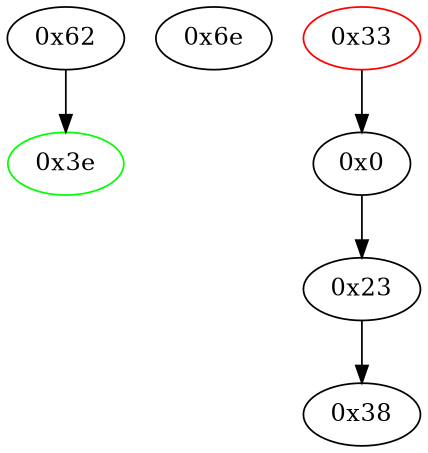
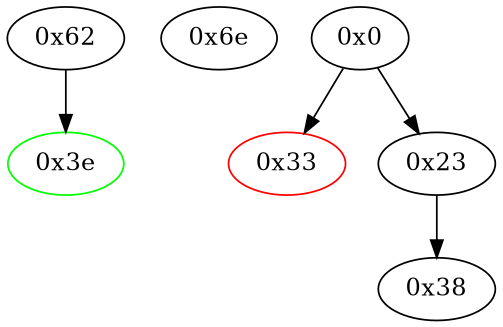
(362, 92) -> (328, 93)
